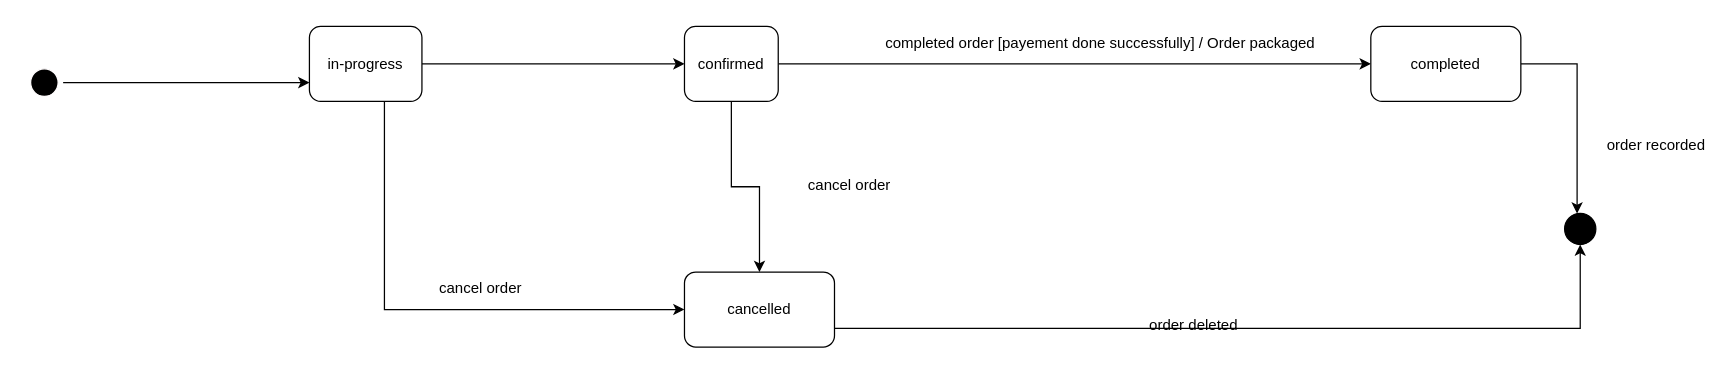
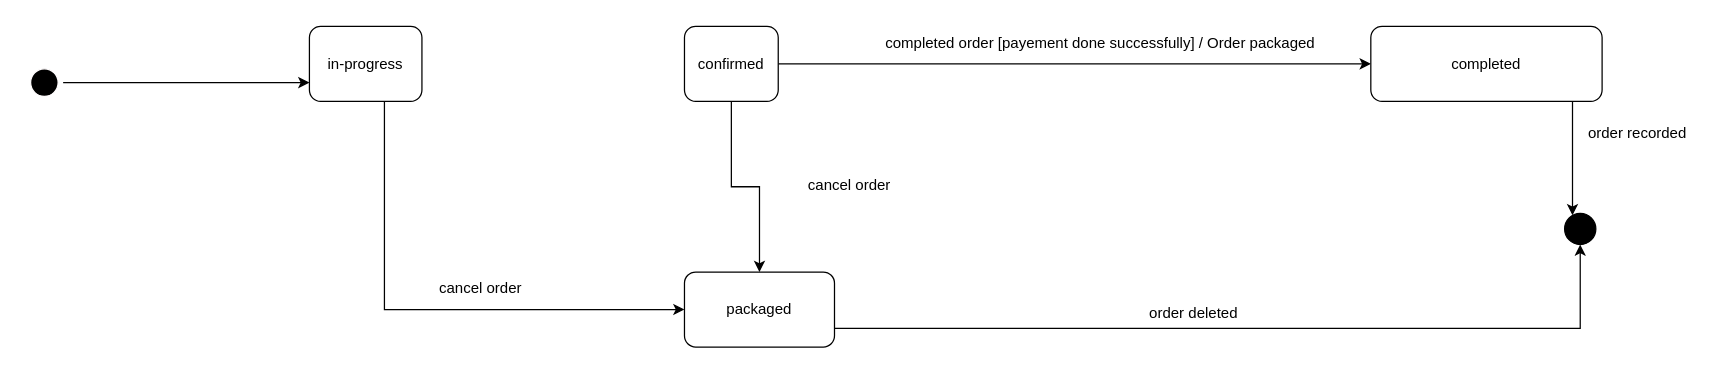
(549, 64) -> none
(1446, 64) -> (1486, 64)
(1655, 146) -> (1636, 133)
(759, 309) -> (759, 309)
(1193, 326) -> (1193, 313)
